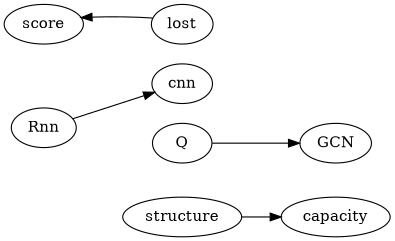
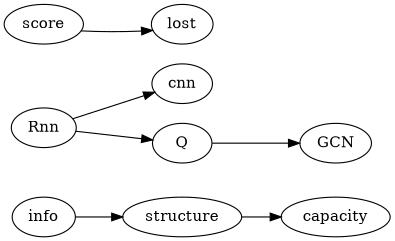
(122, 17) -> (111, 32)
none -> (109, 135)
none -> (44, 217)
